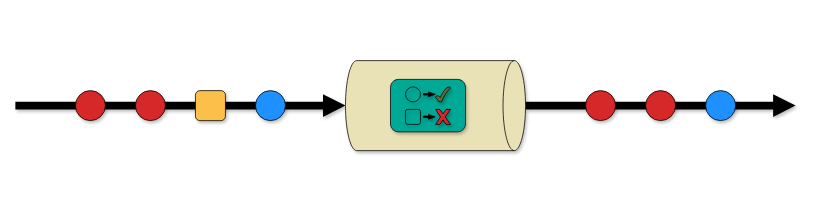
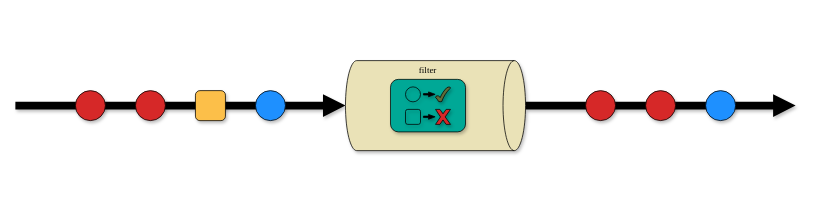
none -> (428, 70)
